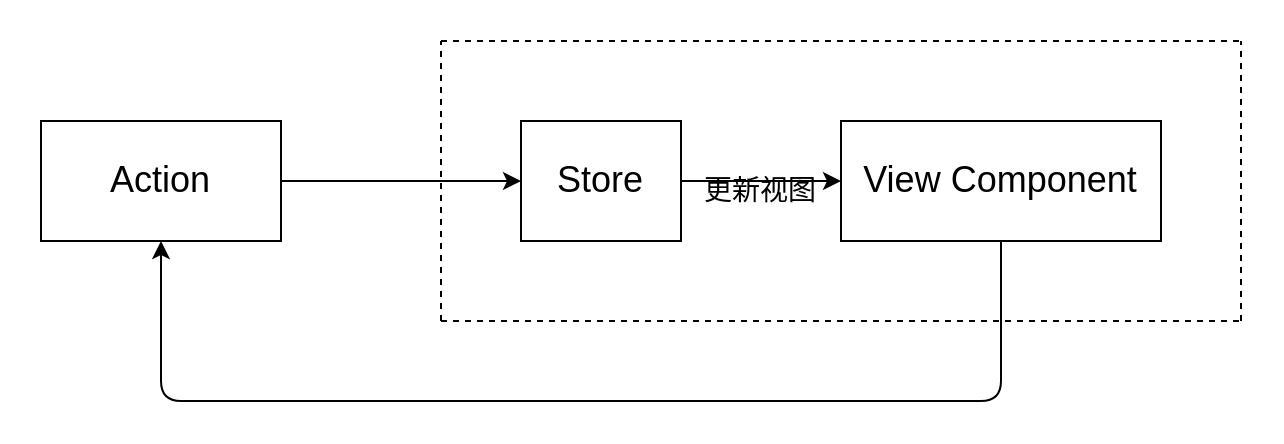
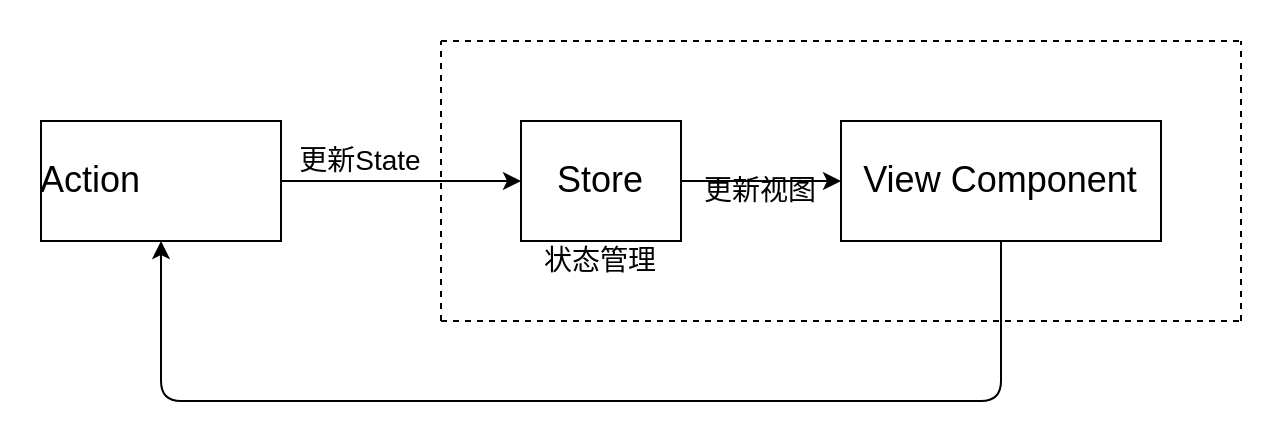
none -> (361, 161)
(161, 181) -> (91, 181)
none -> (601, 261)
